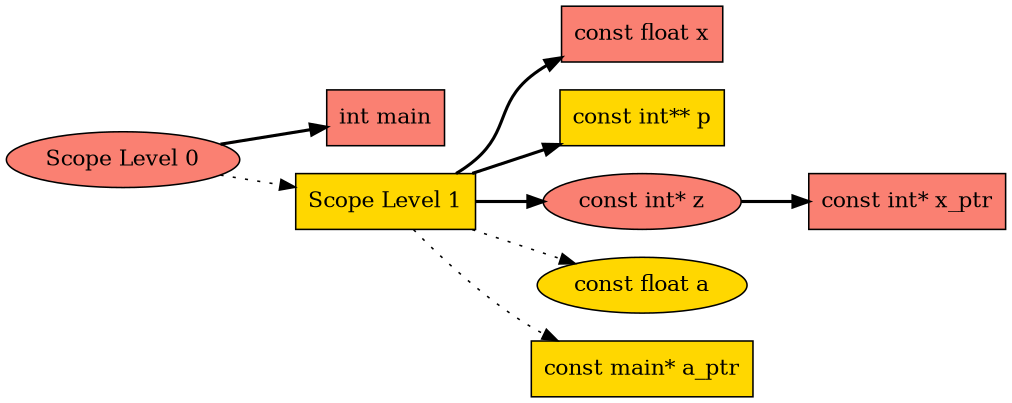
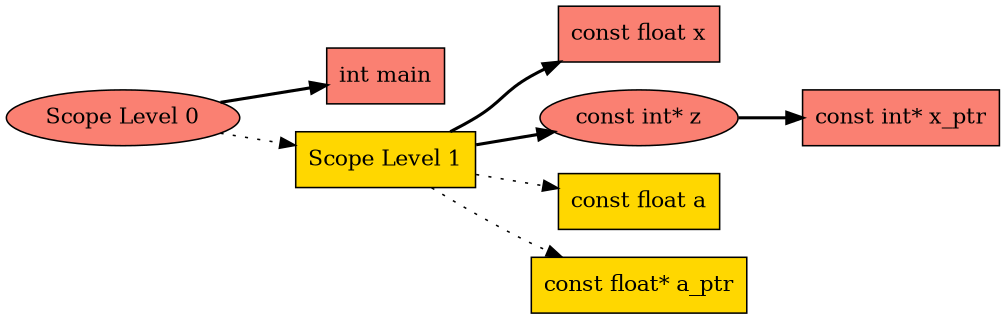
(642, 118) -> none
(642, 285) -> (639, 201)
(642, 369) -> (639, 285)
